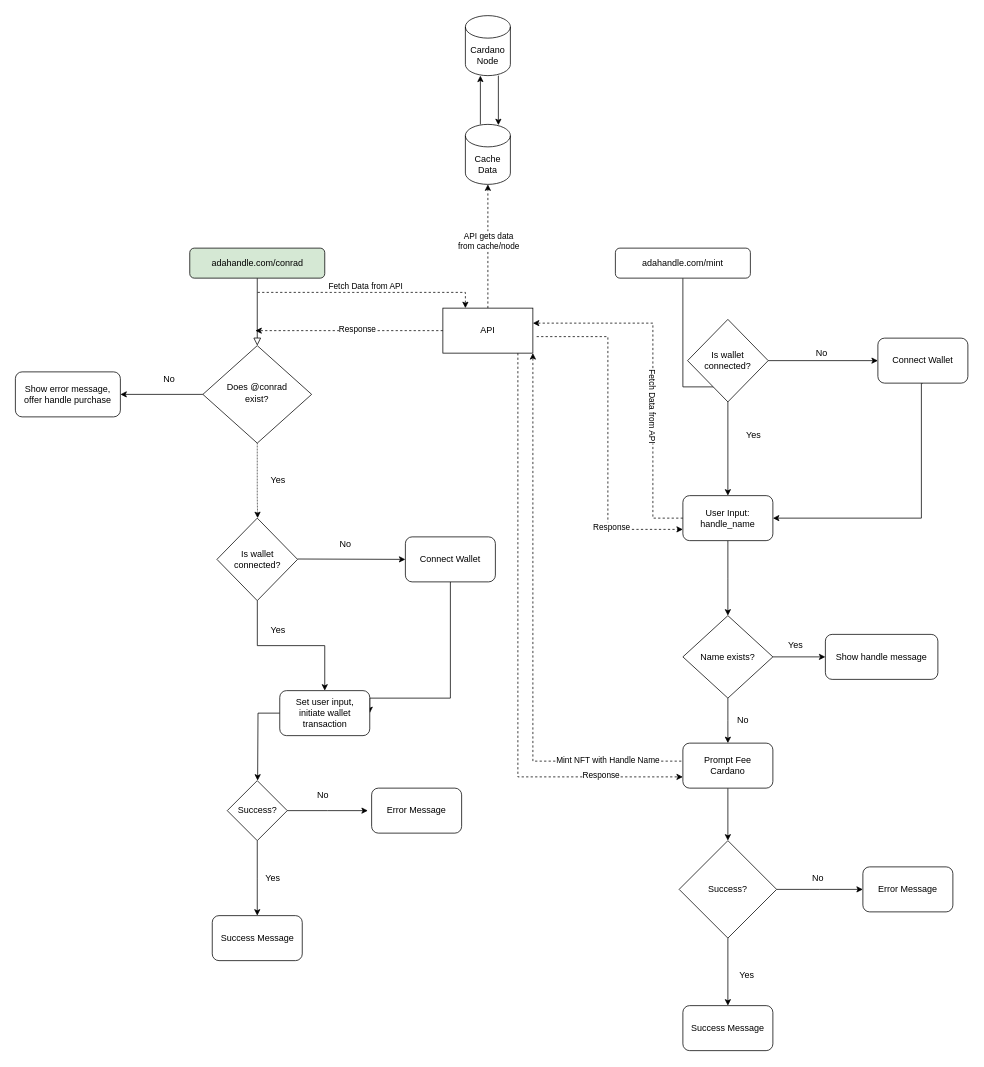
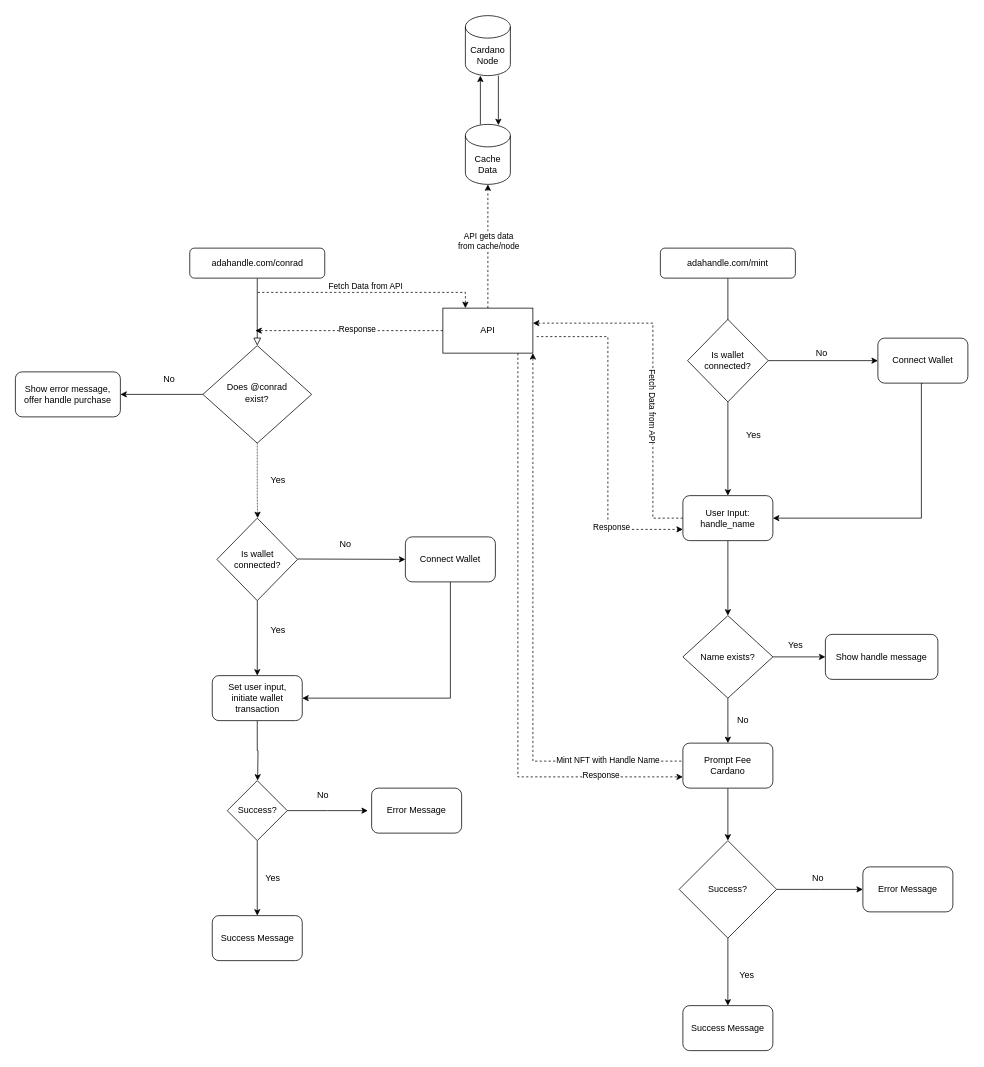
(257, 263) -> (257, 263)
(683, 263) -> (728, 263)
(325, 713) -> (257, 698)
